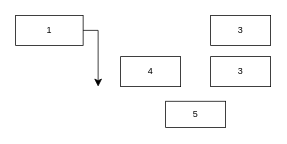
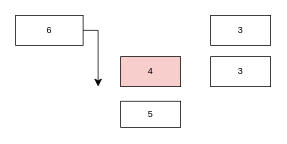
(49, 30) -> (49, 30)
(150, 72) -> (150, 72)
(195, 114) -> (150, 114)
